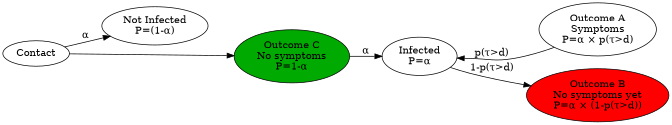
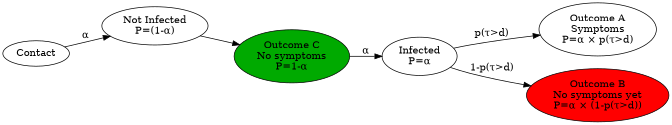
(148, 55) -> (216, 40)
(510, 59) -> (493, 41)
